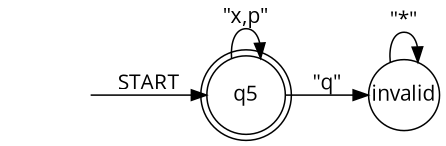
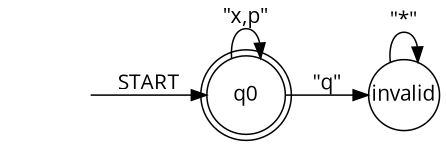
(246, 95) -> (246, 95)
